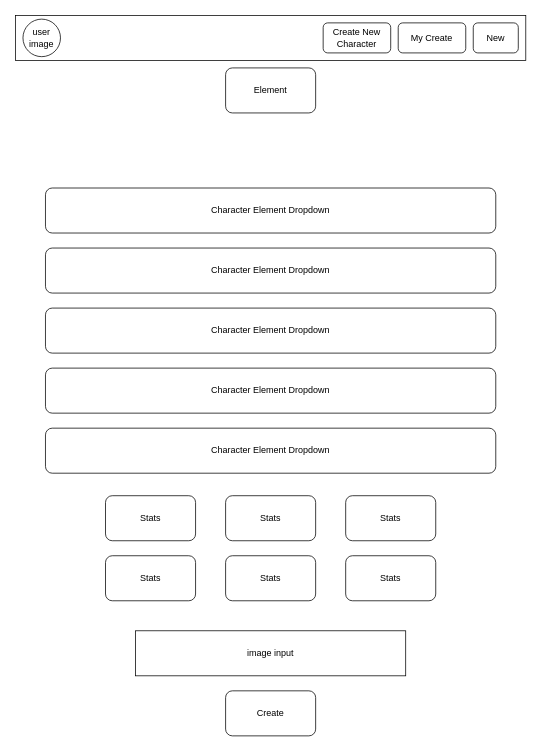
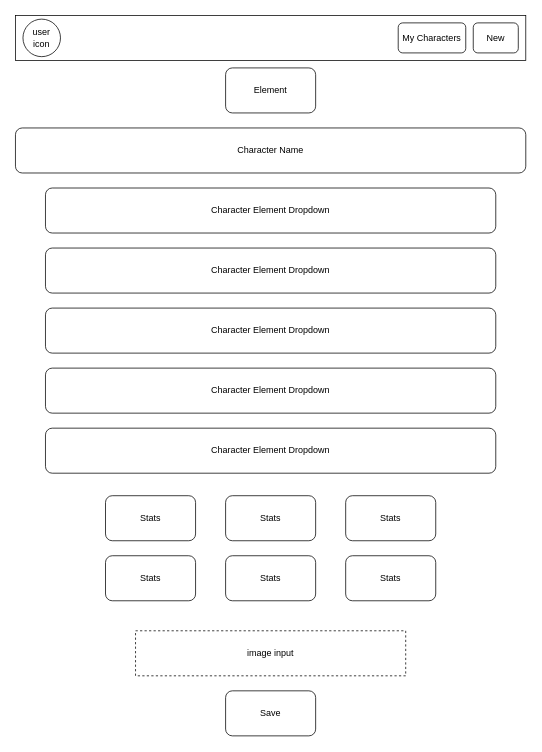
(42, 38) -> (42, 38)
(357, 38) -> none
(432, 38) -> (432, 38)
none -> (270, 150)
(270, 653) -> (270, 653)
(270, 713) -> (270, 713)
